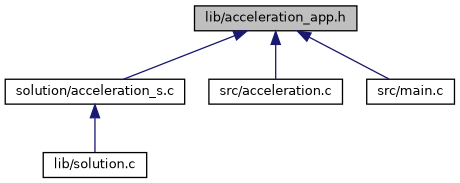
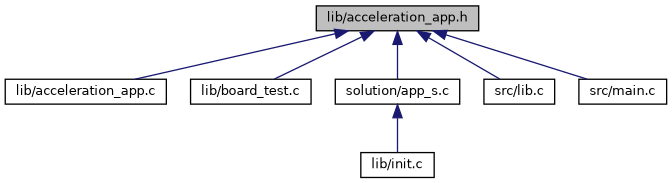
none -> (86, 92)
(95, 92) -> (398, 92)
none -> (251, 92)
(276, 92) -> (519, 92)
(95, 165) -> (398, 165)
